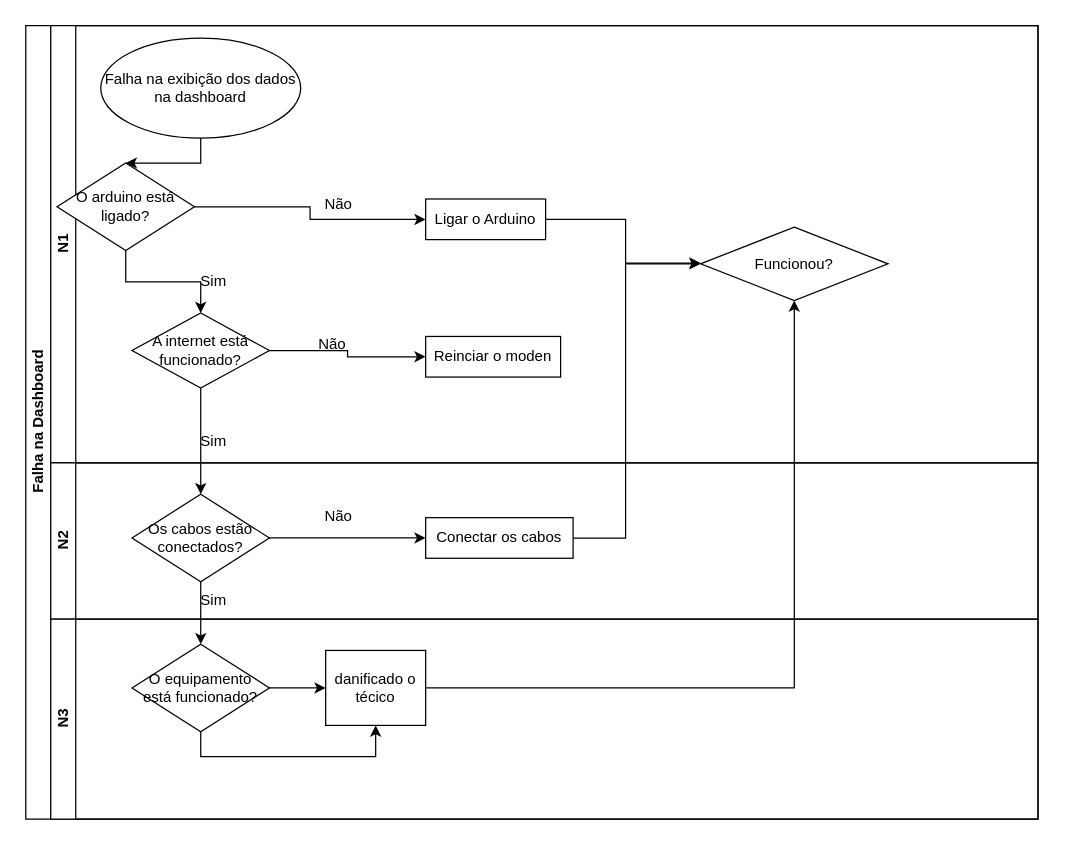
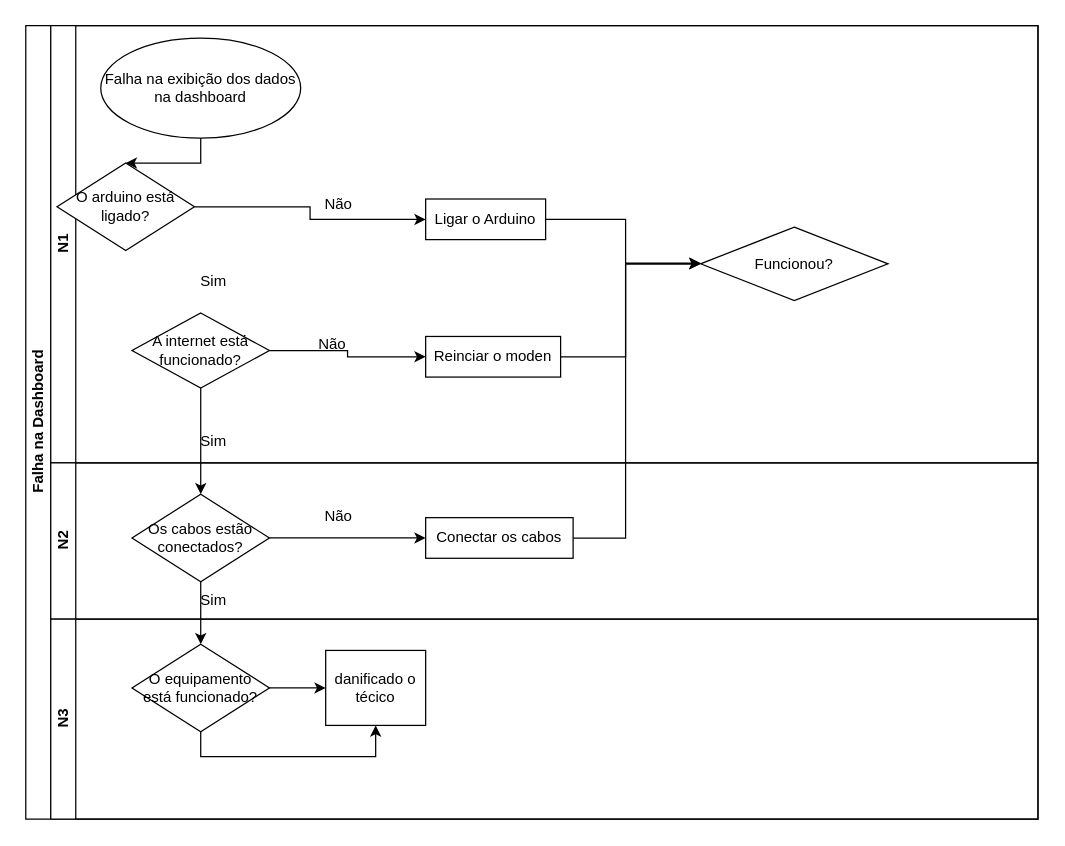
(159, 282) -> none
none -> (591, 357)
(794, 683) -> none
